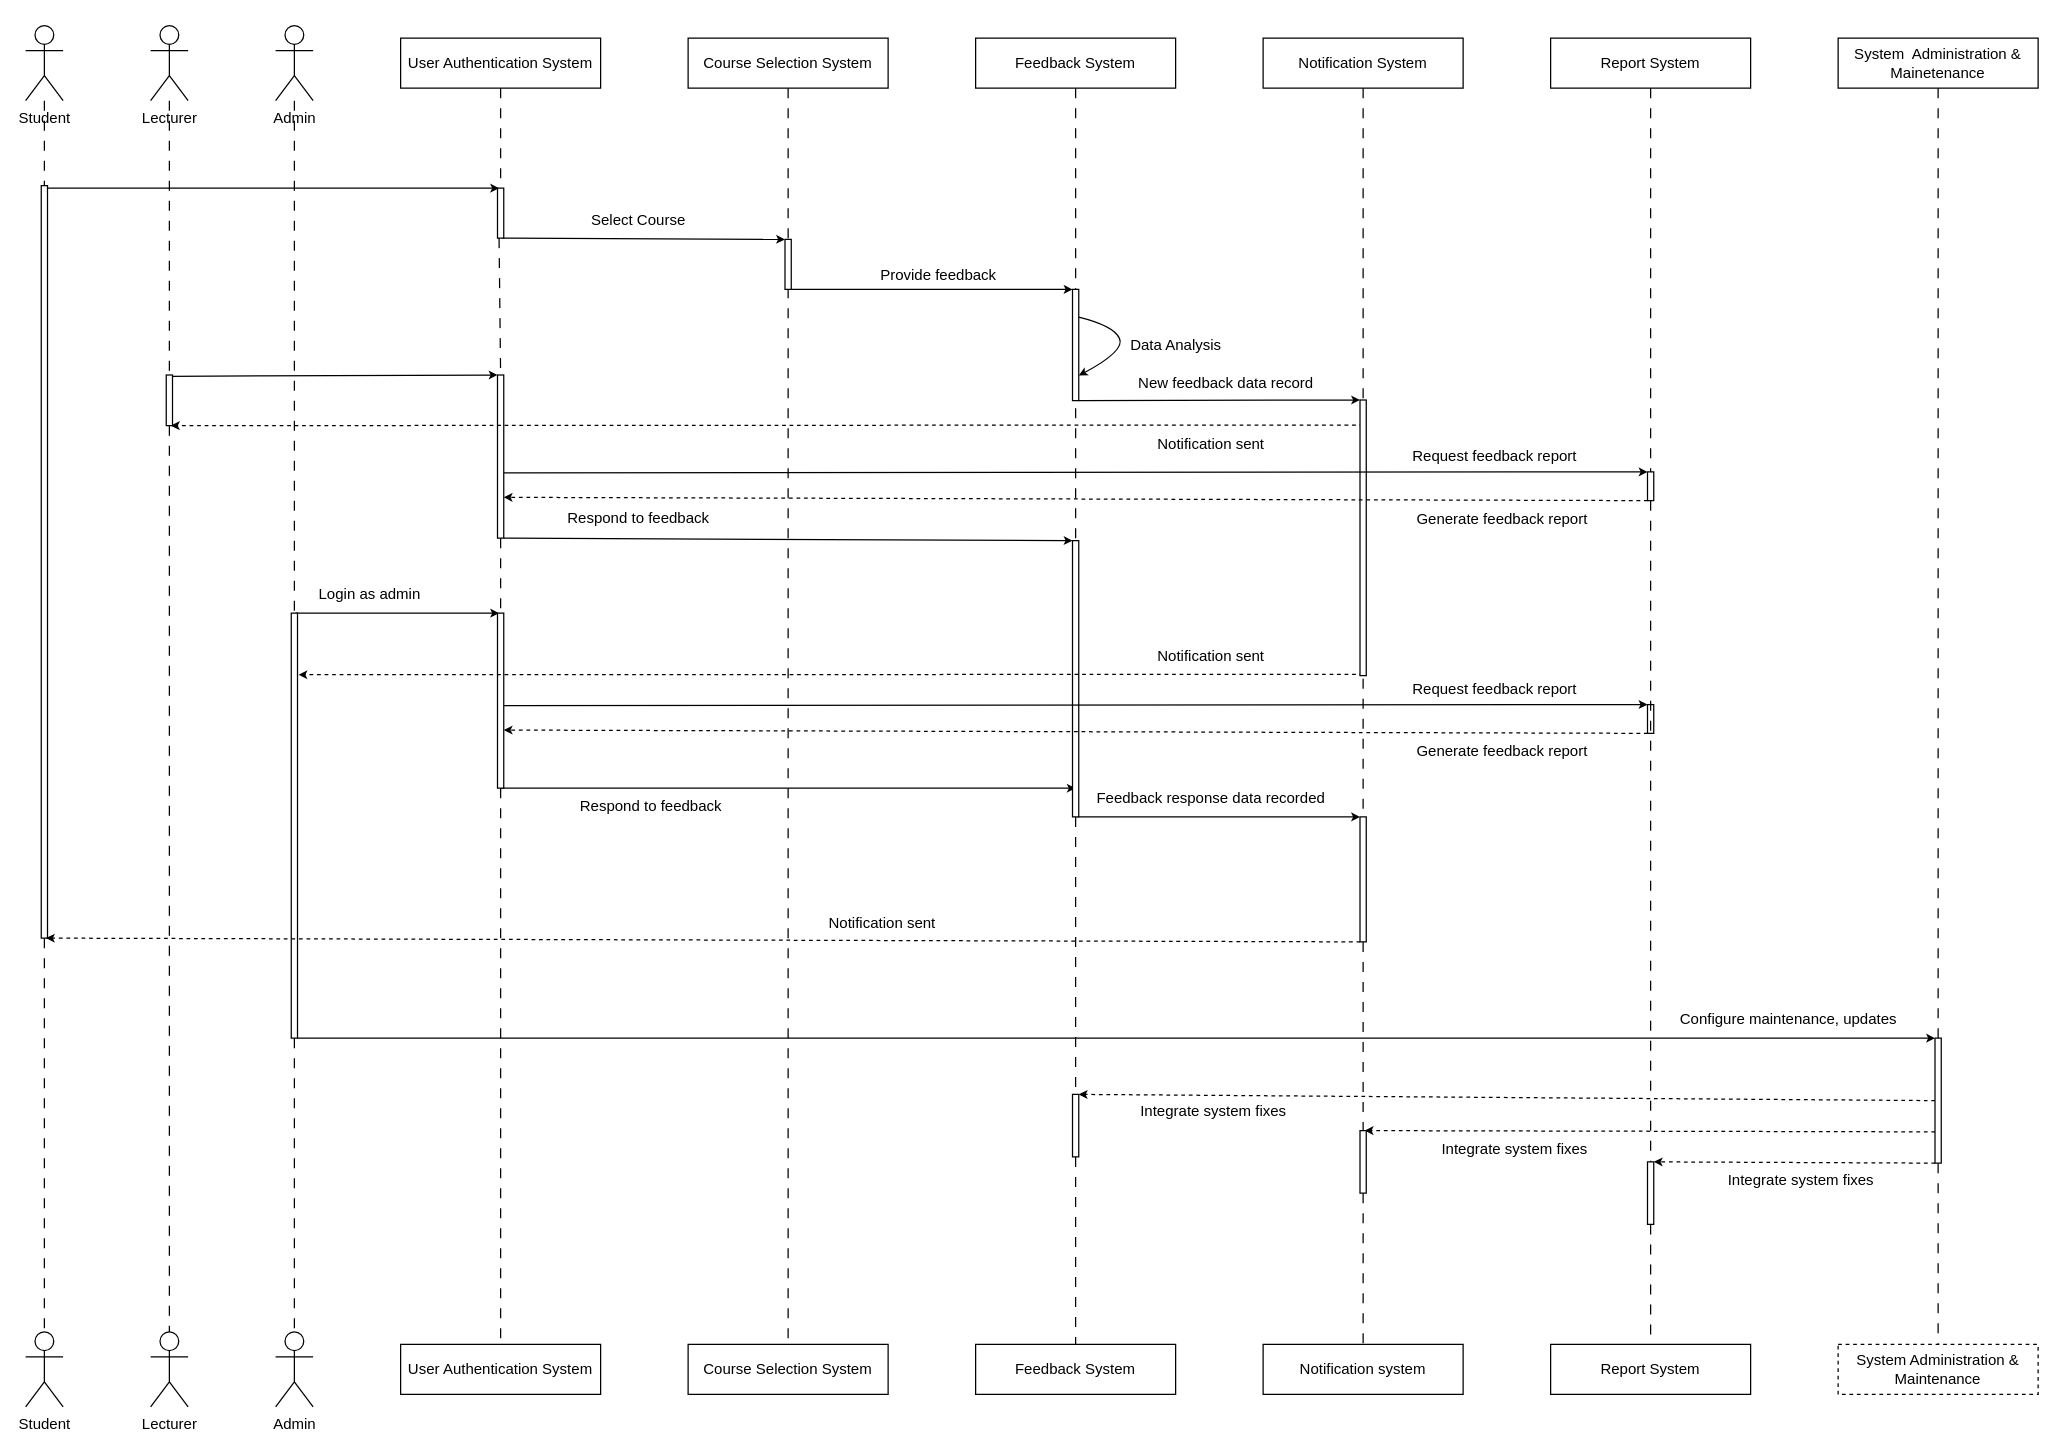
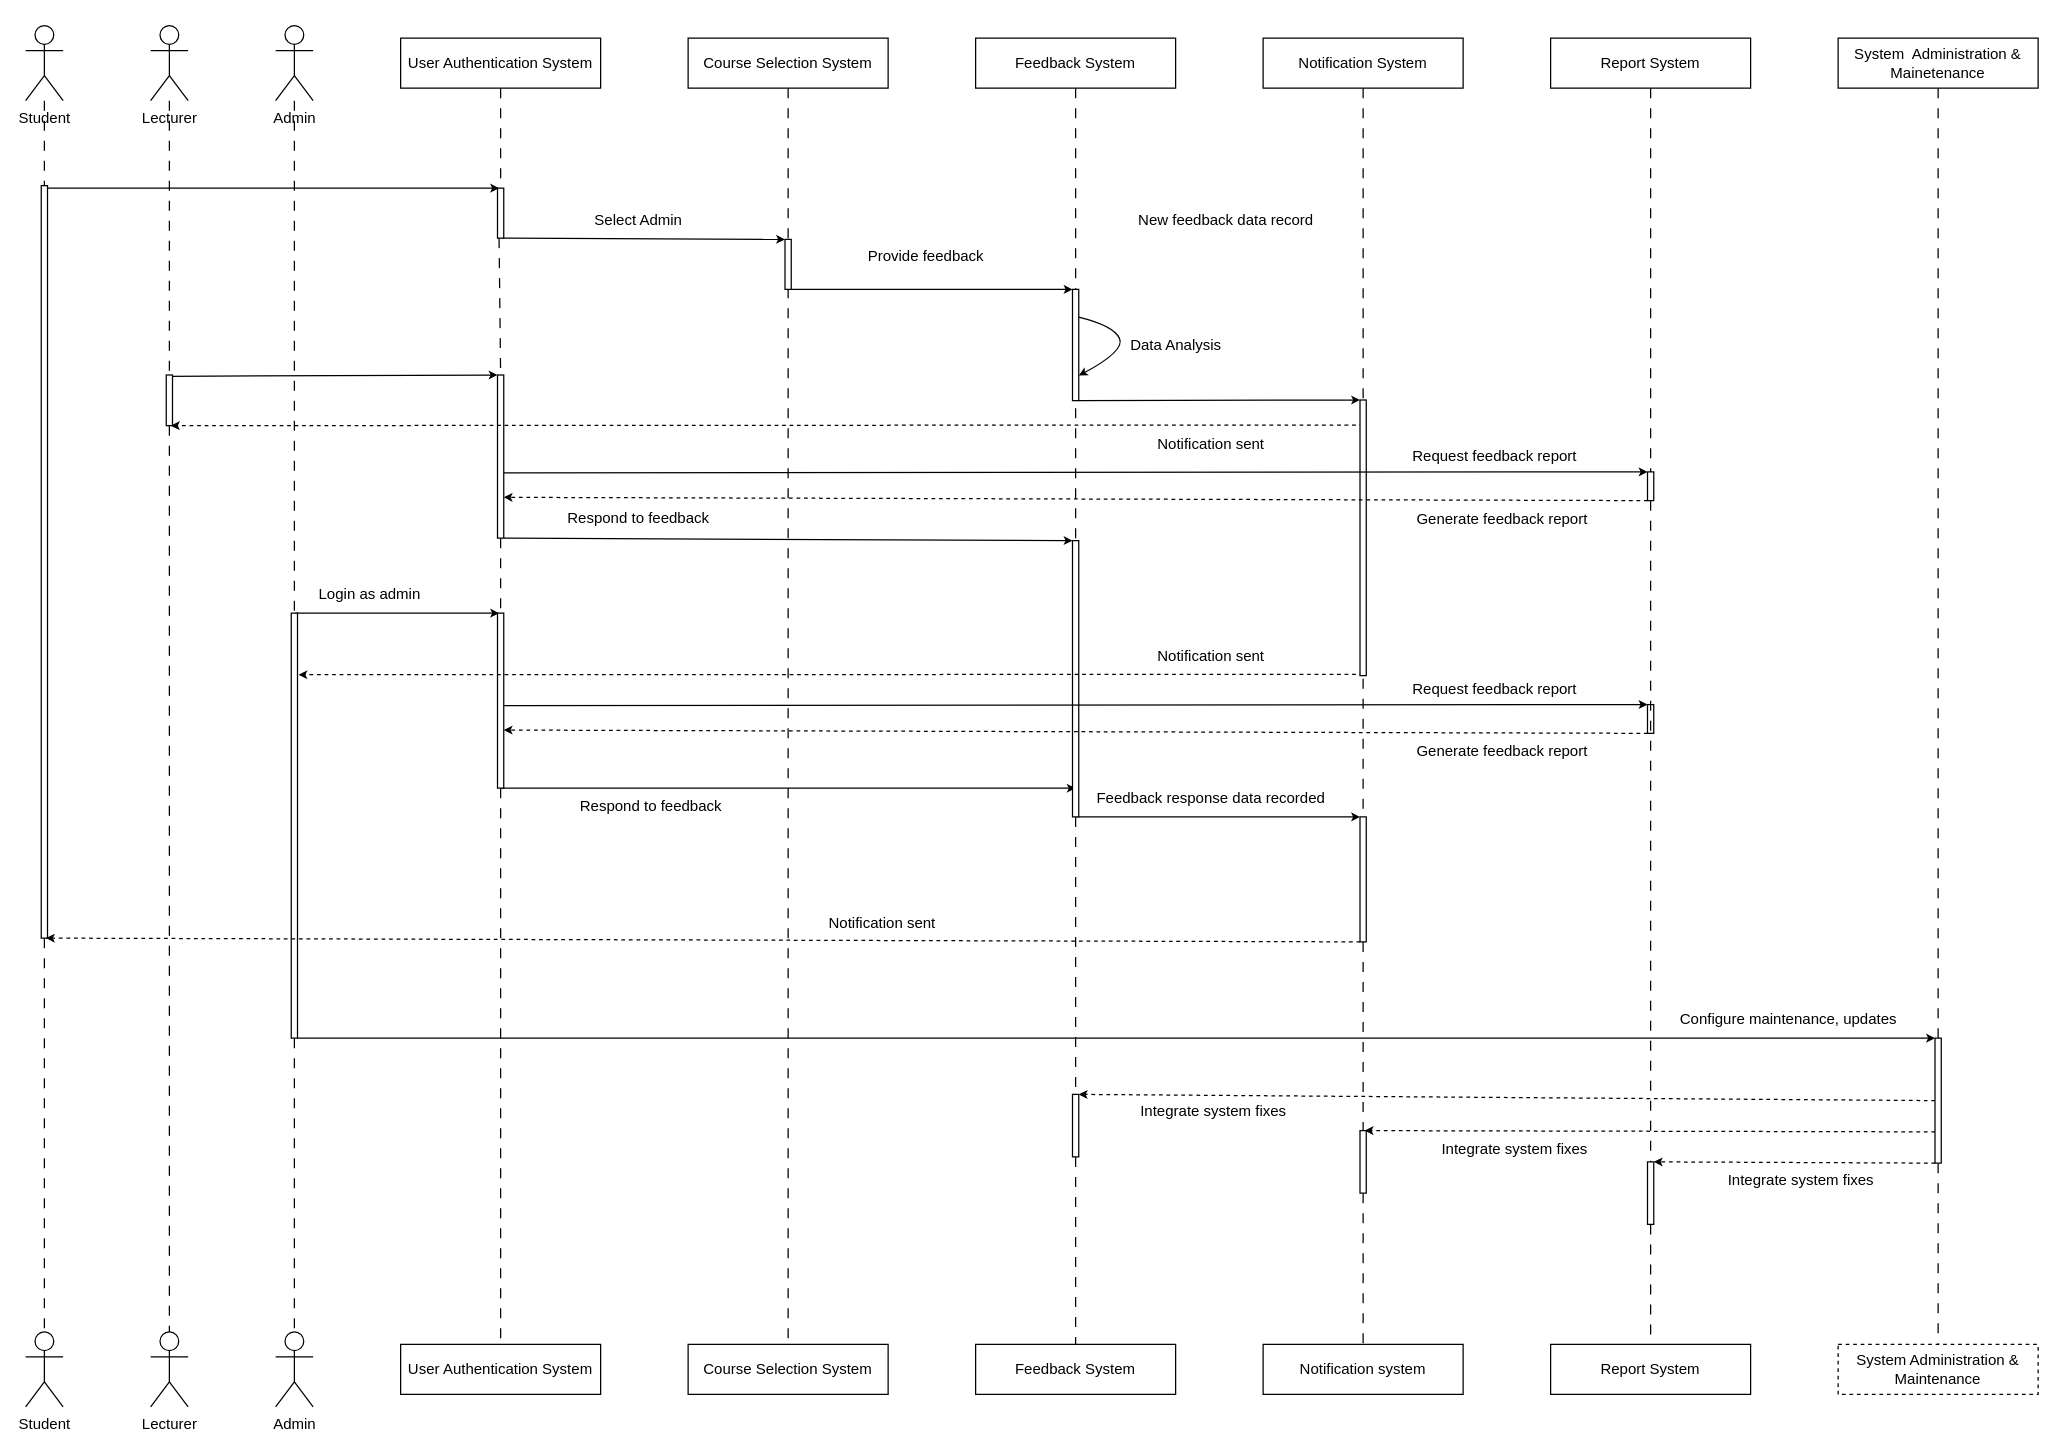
(639, 221) -> (639, 221)
(938, 276) -> (926, 257)
(1226, 383) -> (1226, 220)
